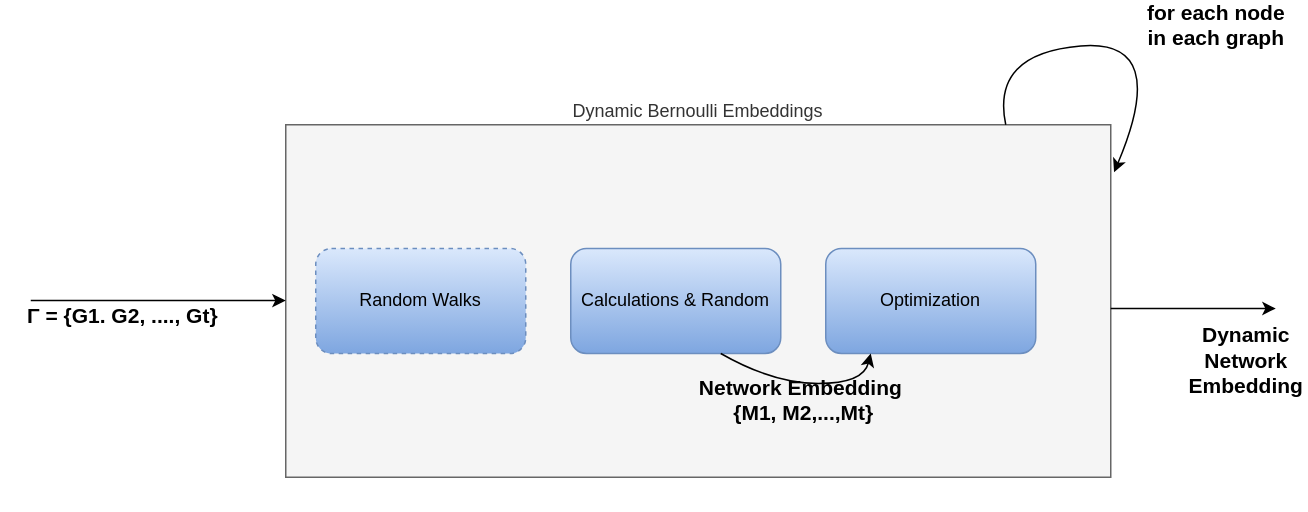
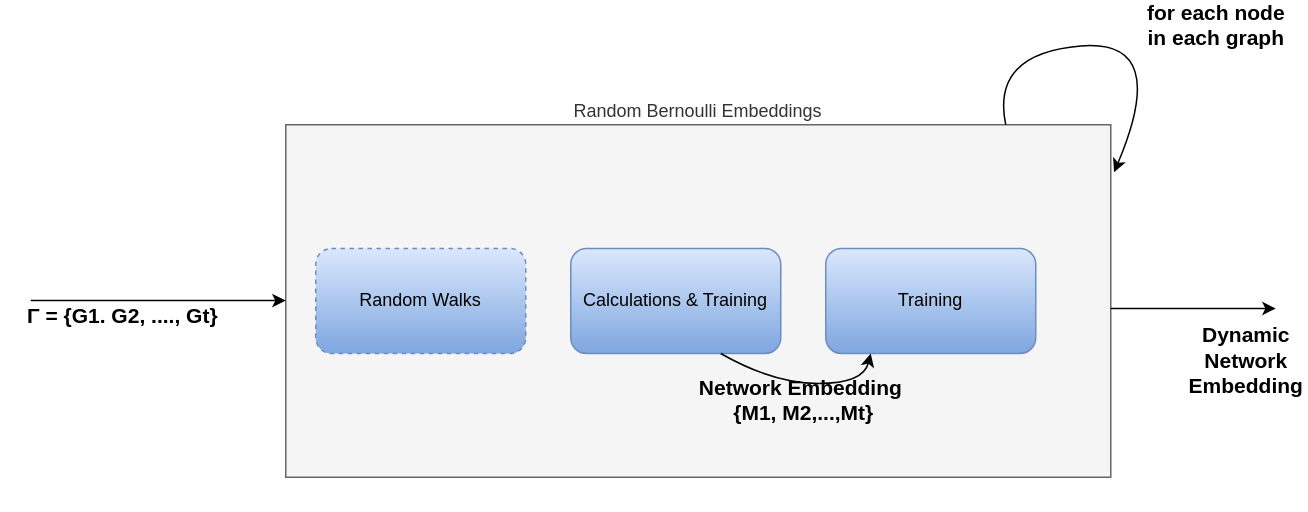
(698, 110) -> (698, 110)
(676, 301) -> (676, 301)
(931, 301) -> (931, 301)
